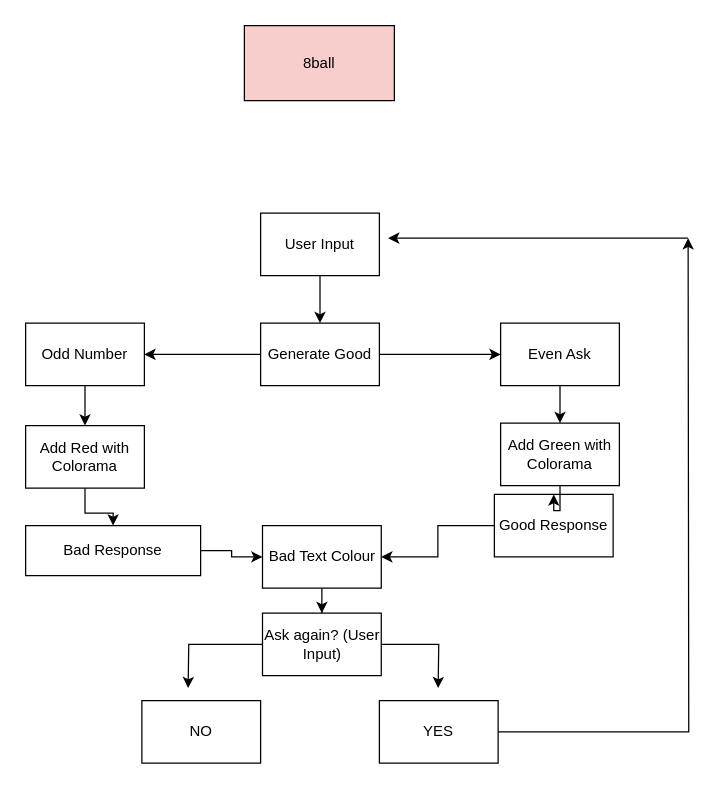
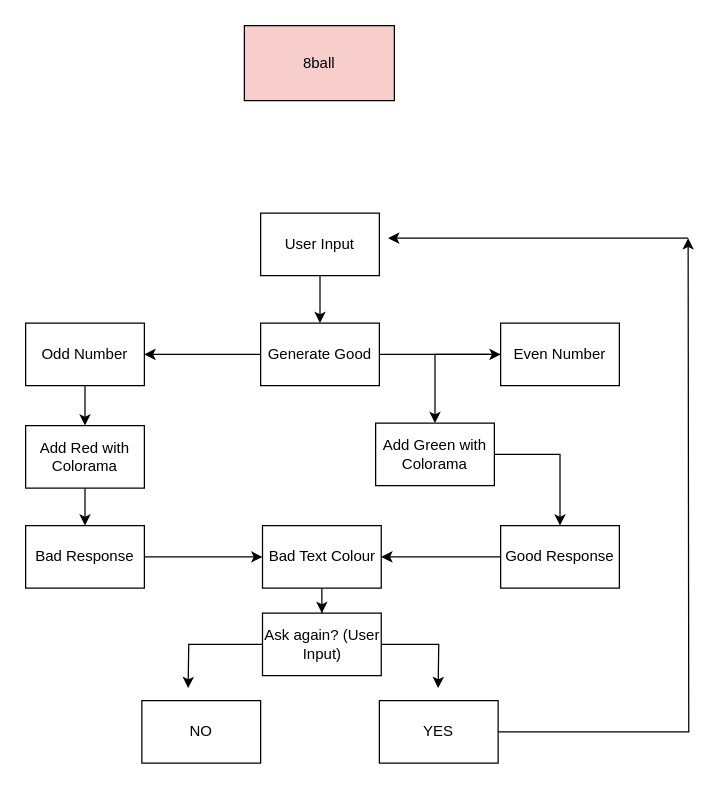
(560, 354) -> (560, 354)
(560, 454) -> (435, 454)
(554, 526) -> (560, 557)
(113, 551) -> (85, 557)
